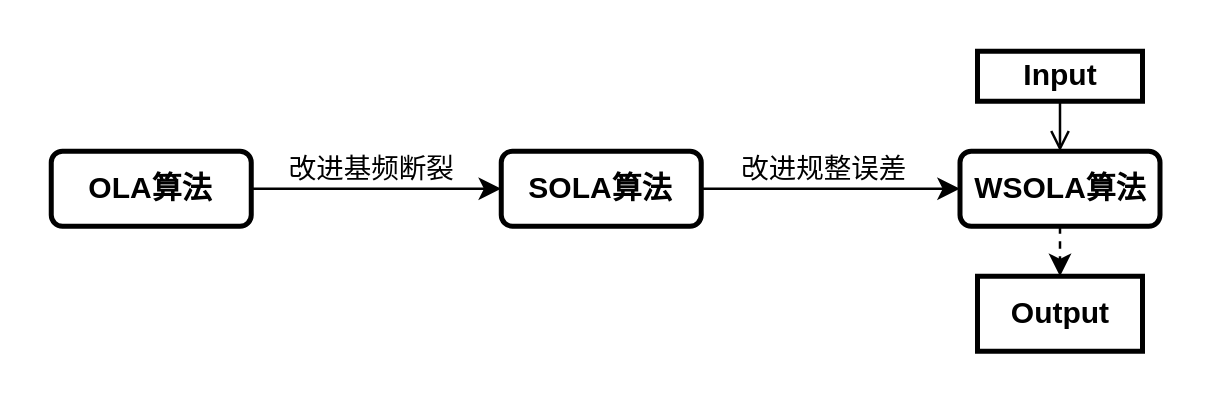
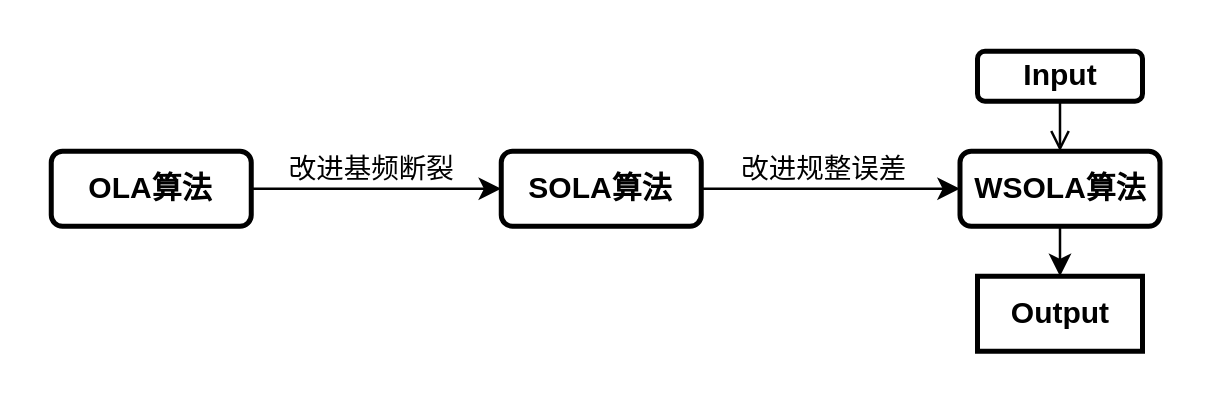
(1060, 76) -> (1060, 76)
(1060, 242) -> (1060, 242)
